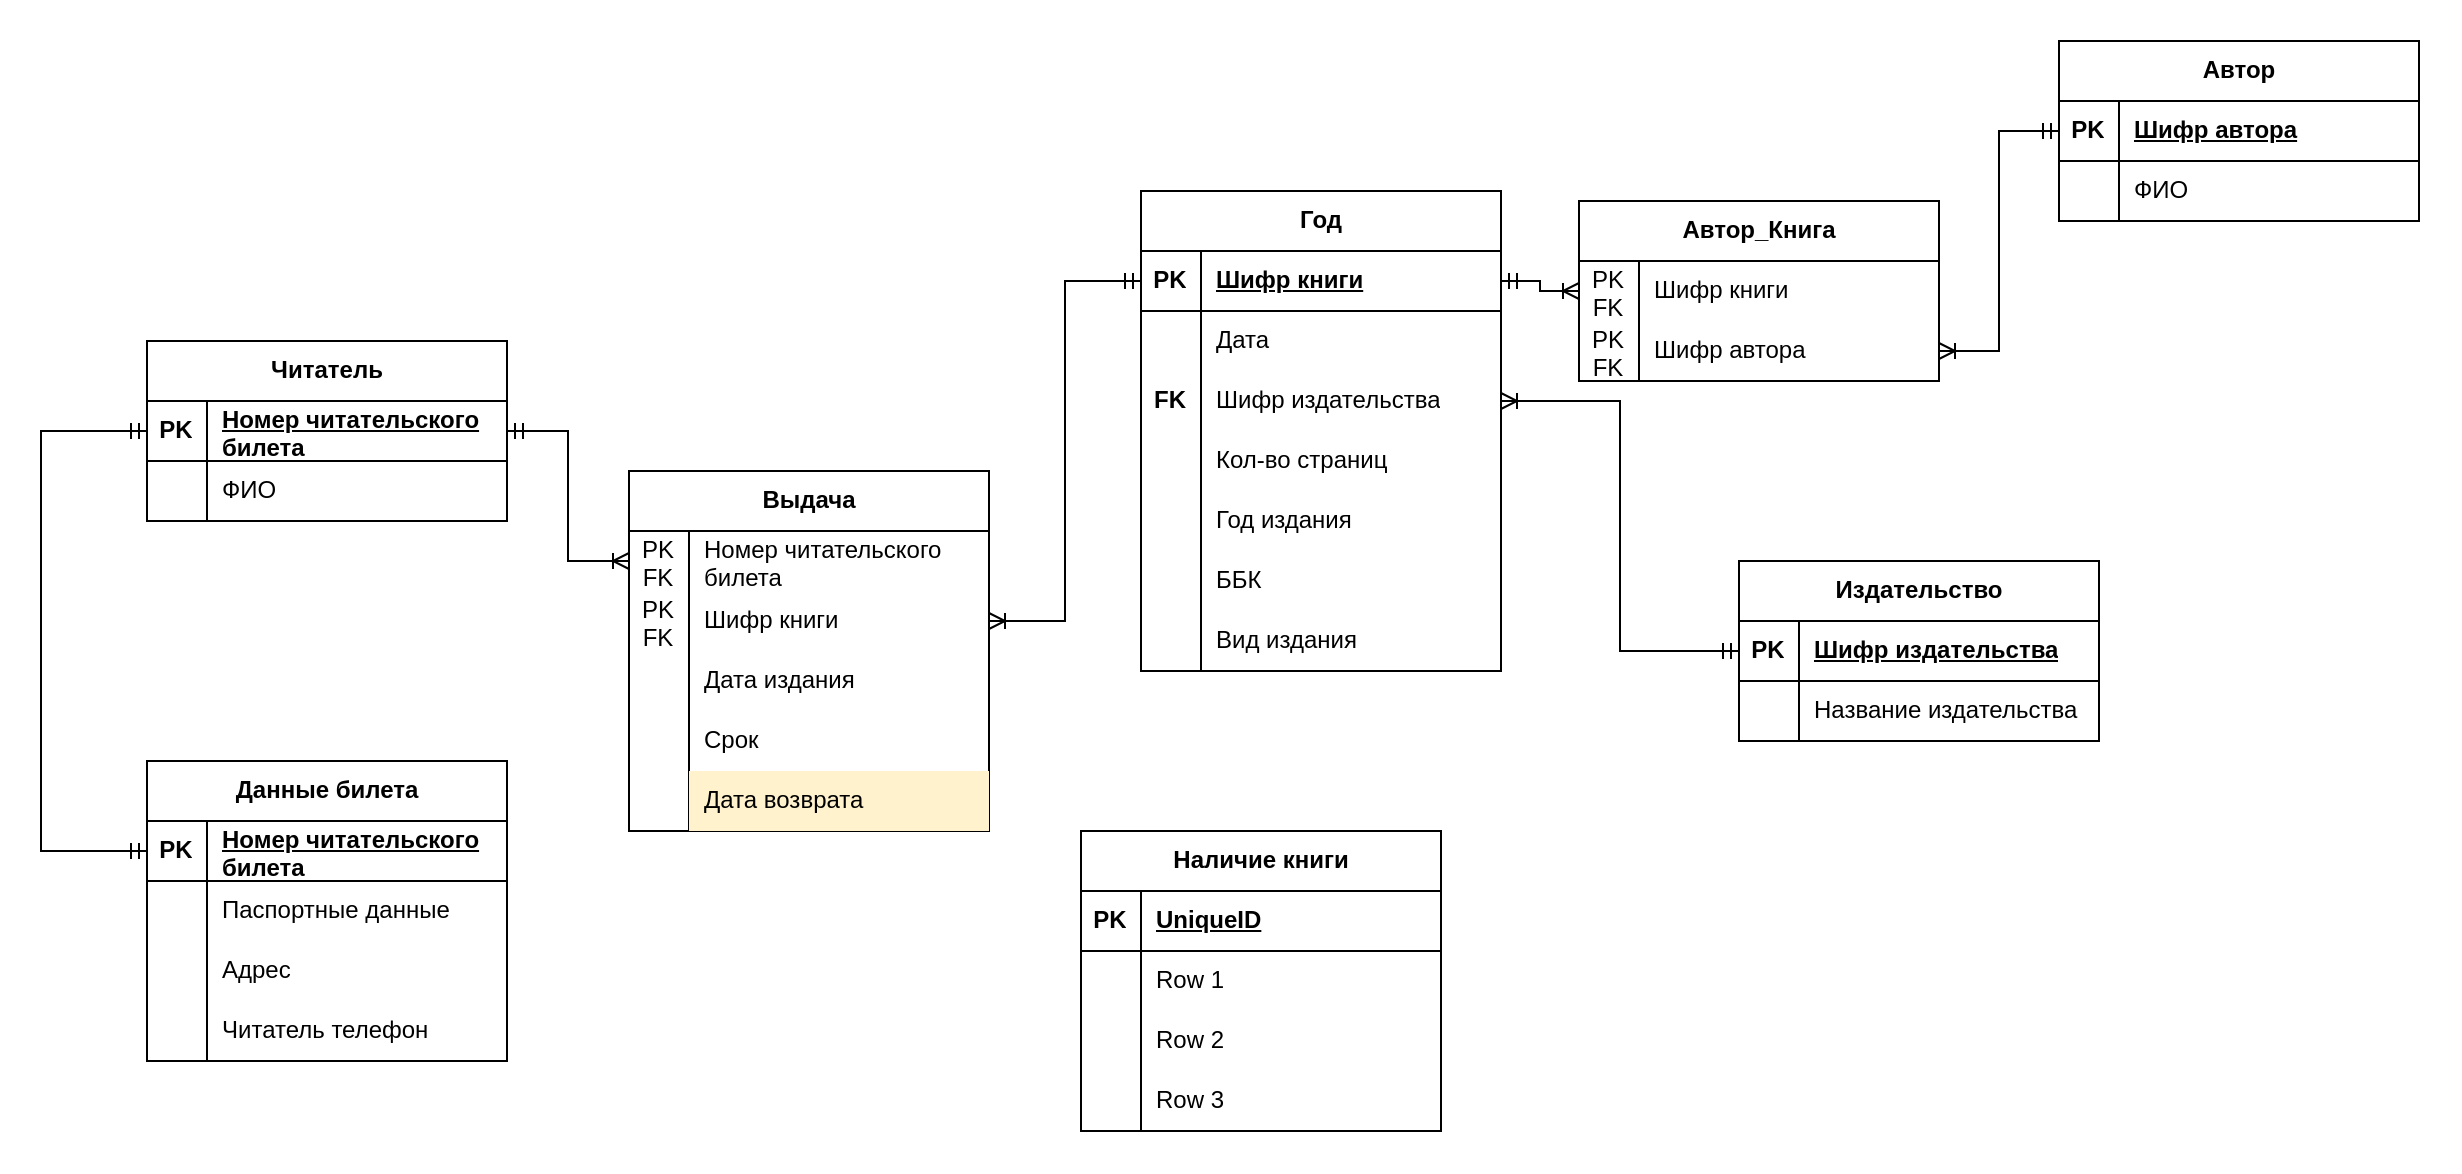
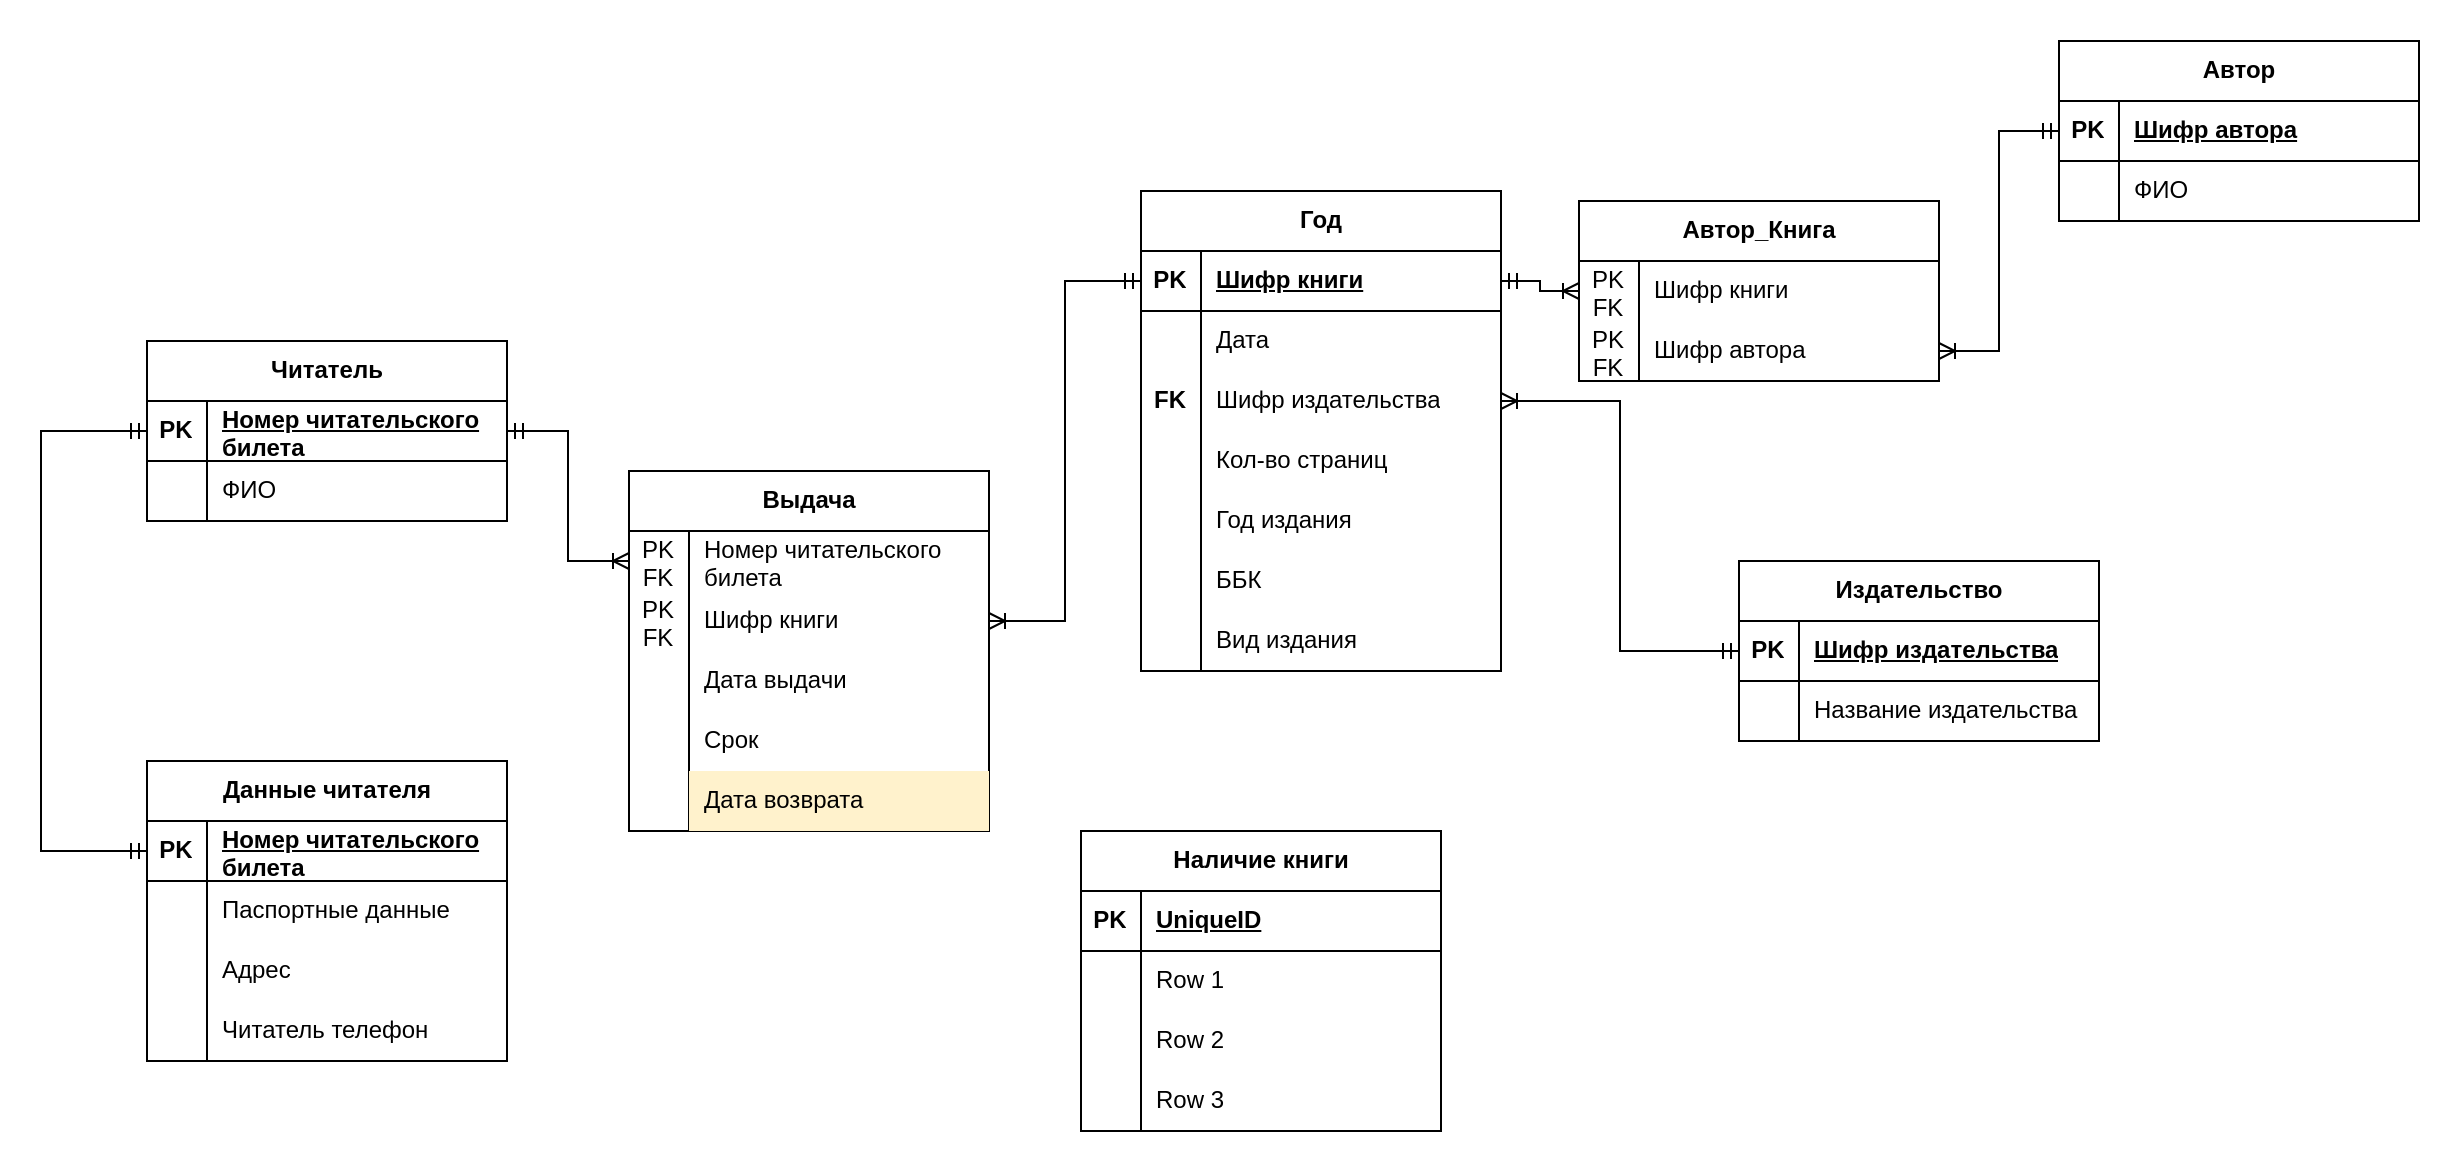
(783, 681) -> (776, 681)
(328, 791) -> (328, 791)
